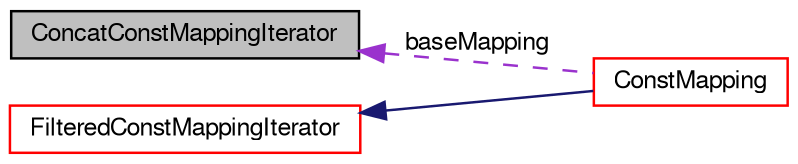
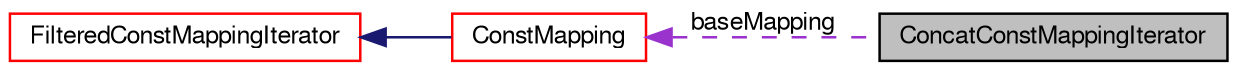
(489, 63) -> (776, 37)
